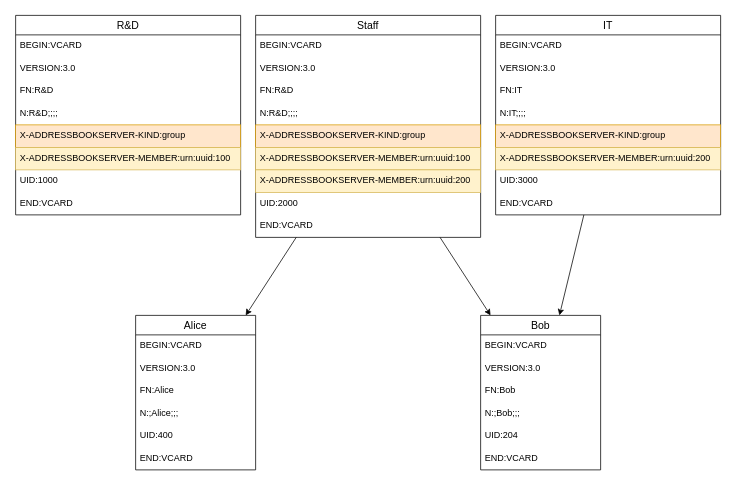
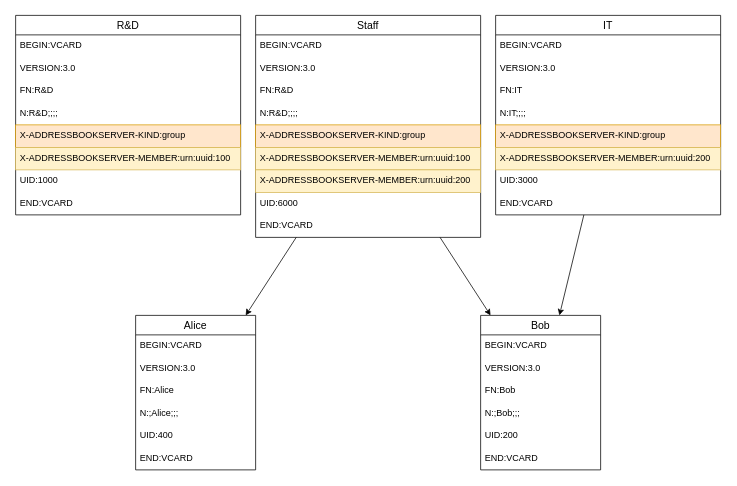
(278, 203) -> (278, 203)
(501, 435) -> (501, 435)
